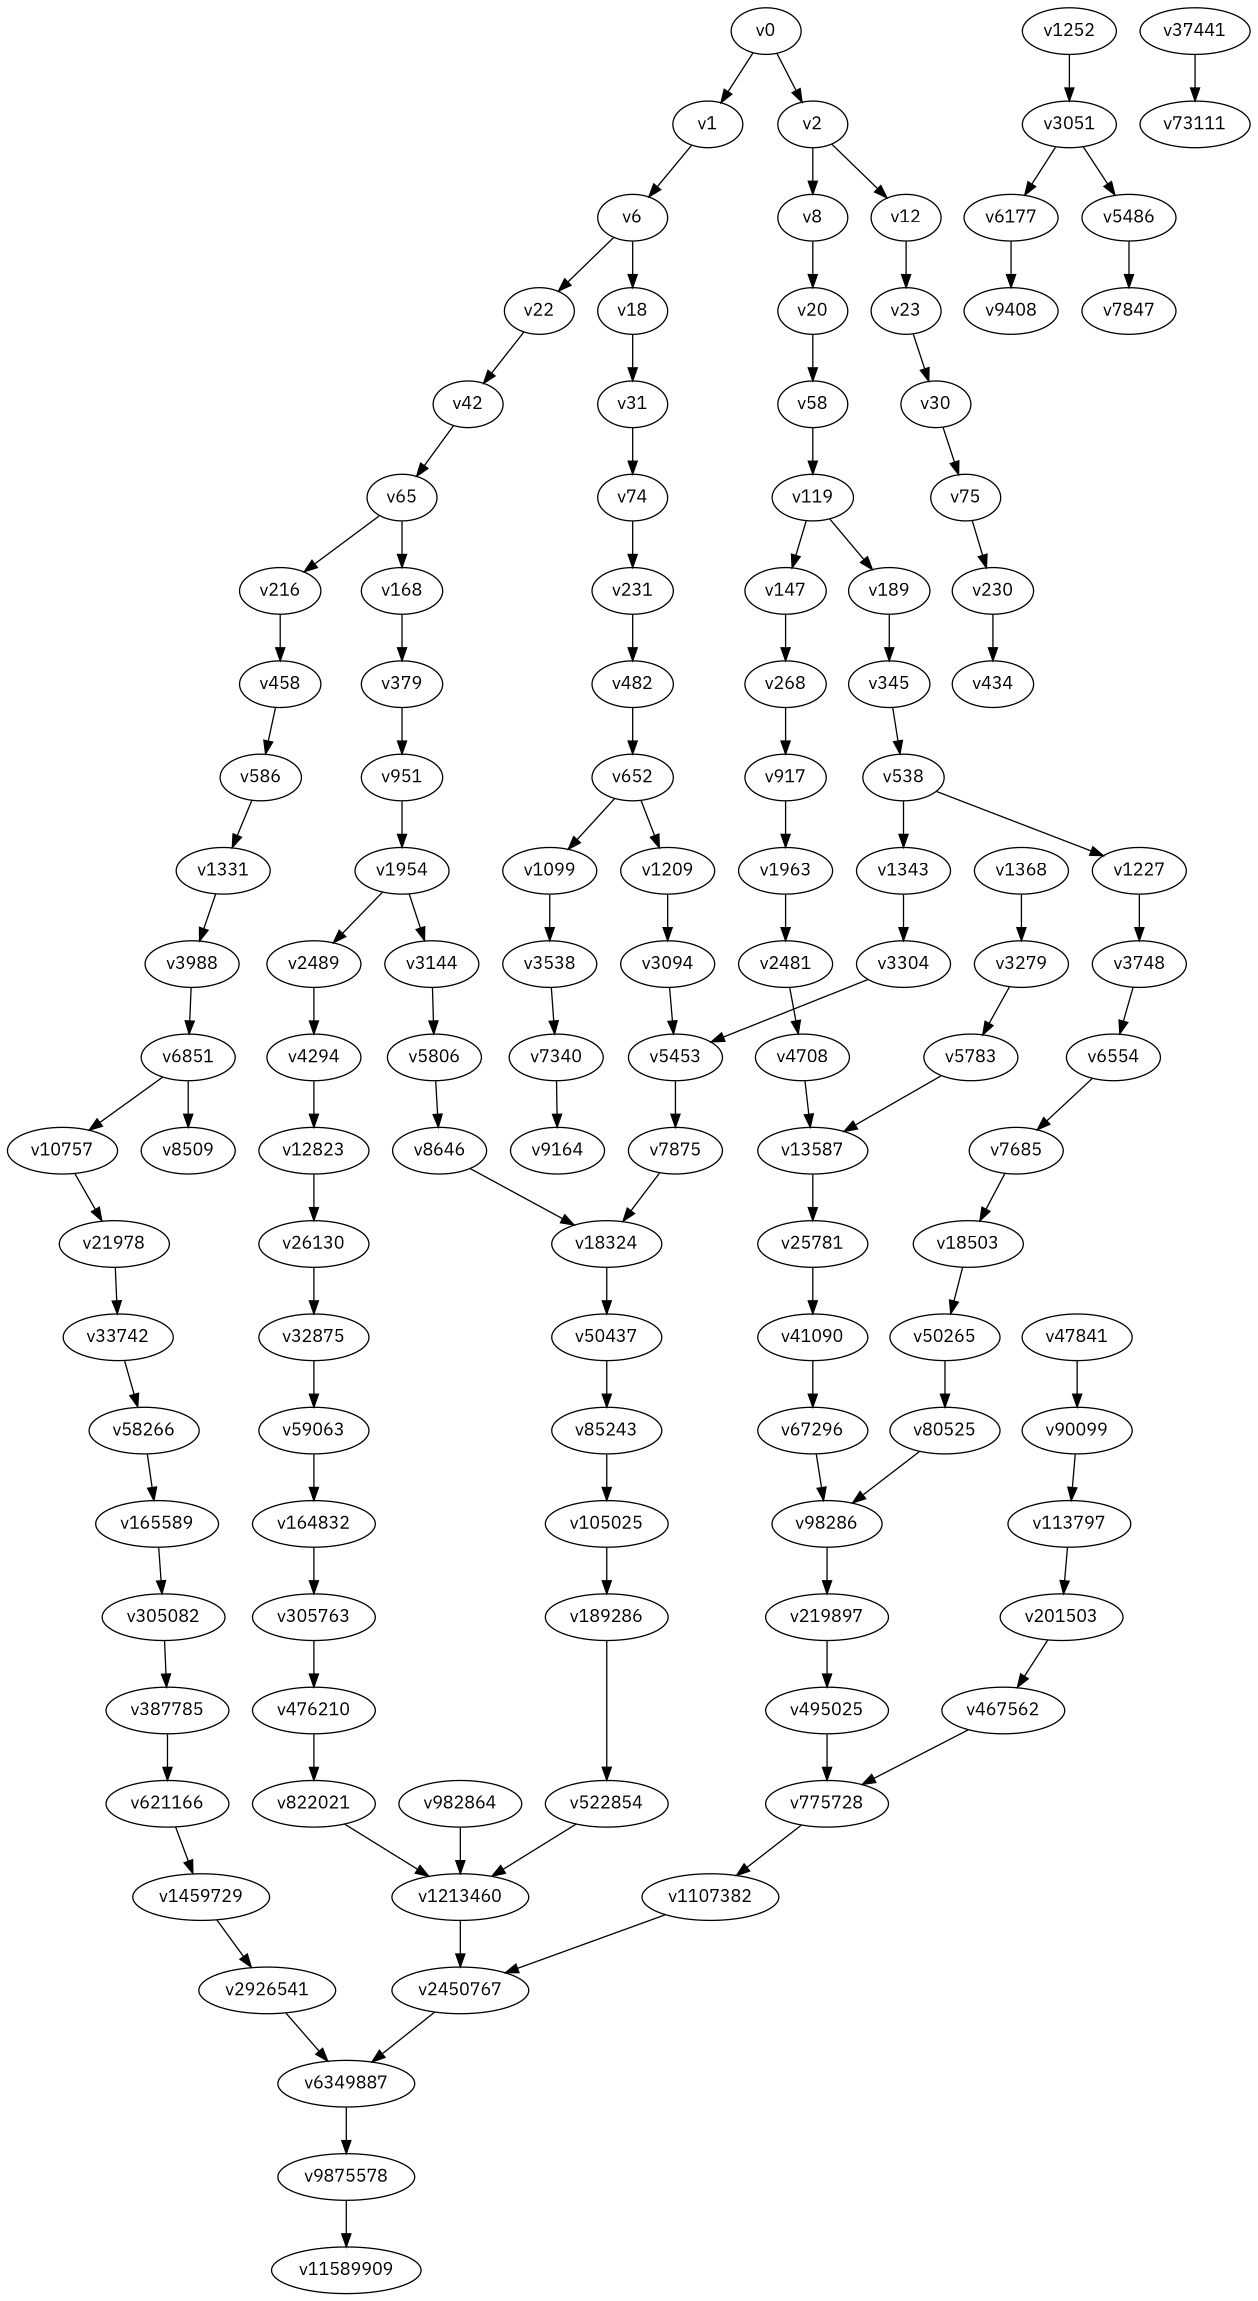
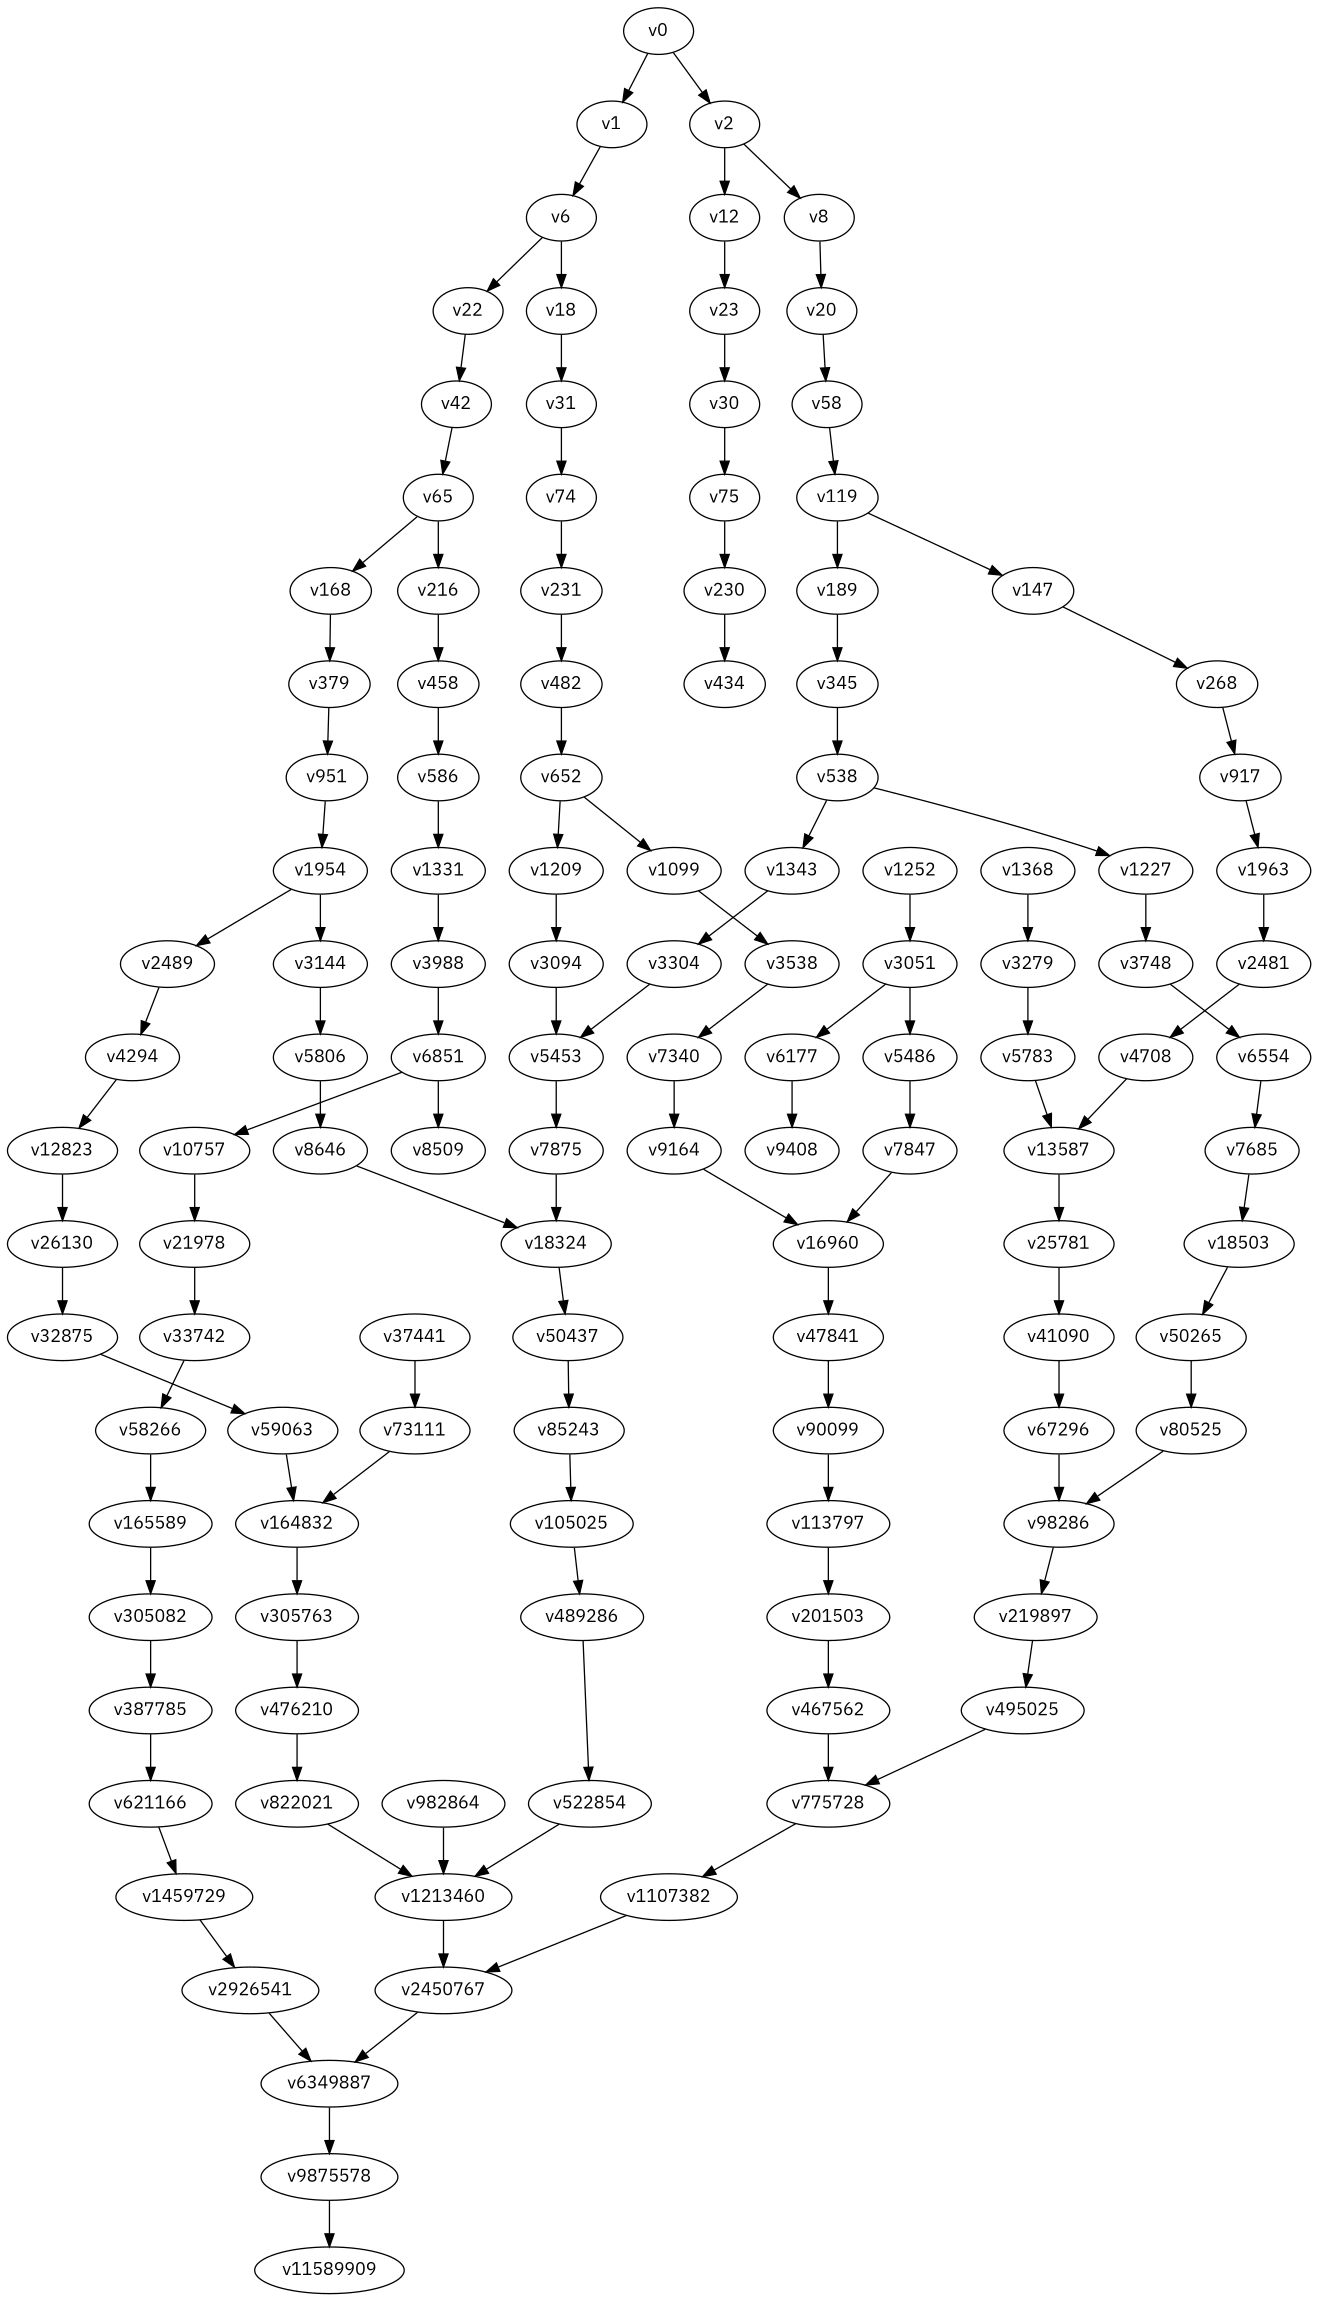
none -> (828, 1244)
none -> (362, 1473)
(607, 1617) -> (582, 1617)
